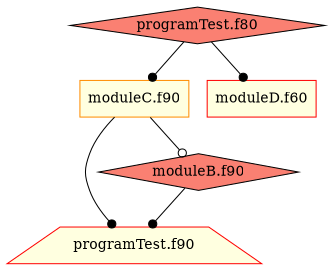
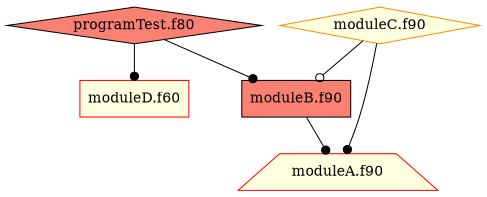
(170, 58) -> (207, 58)
(134, 99) -> (380, 25)
(199, 172) -> (296, 99)
(134, 245) -> (338, 172)
